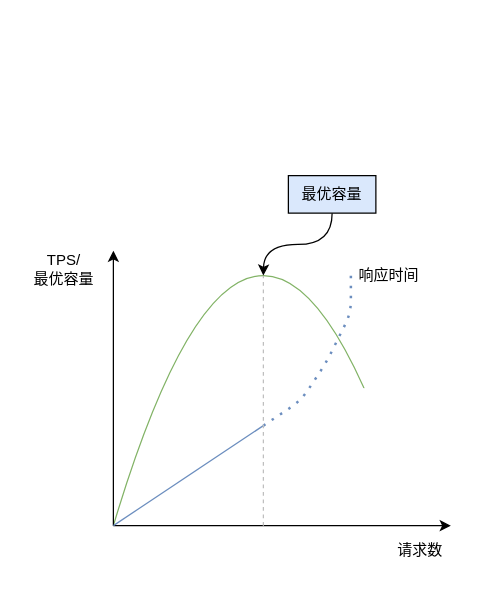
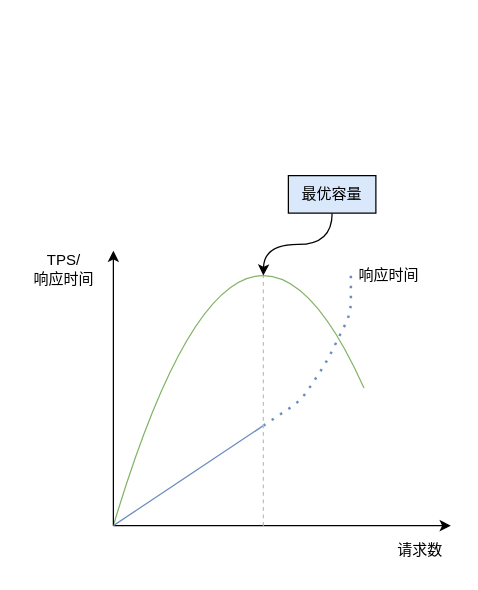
(64, 269) -> (64, 269)
